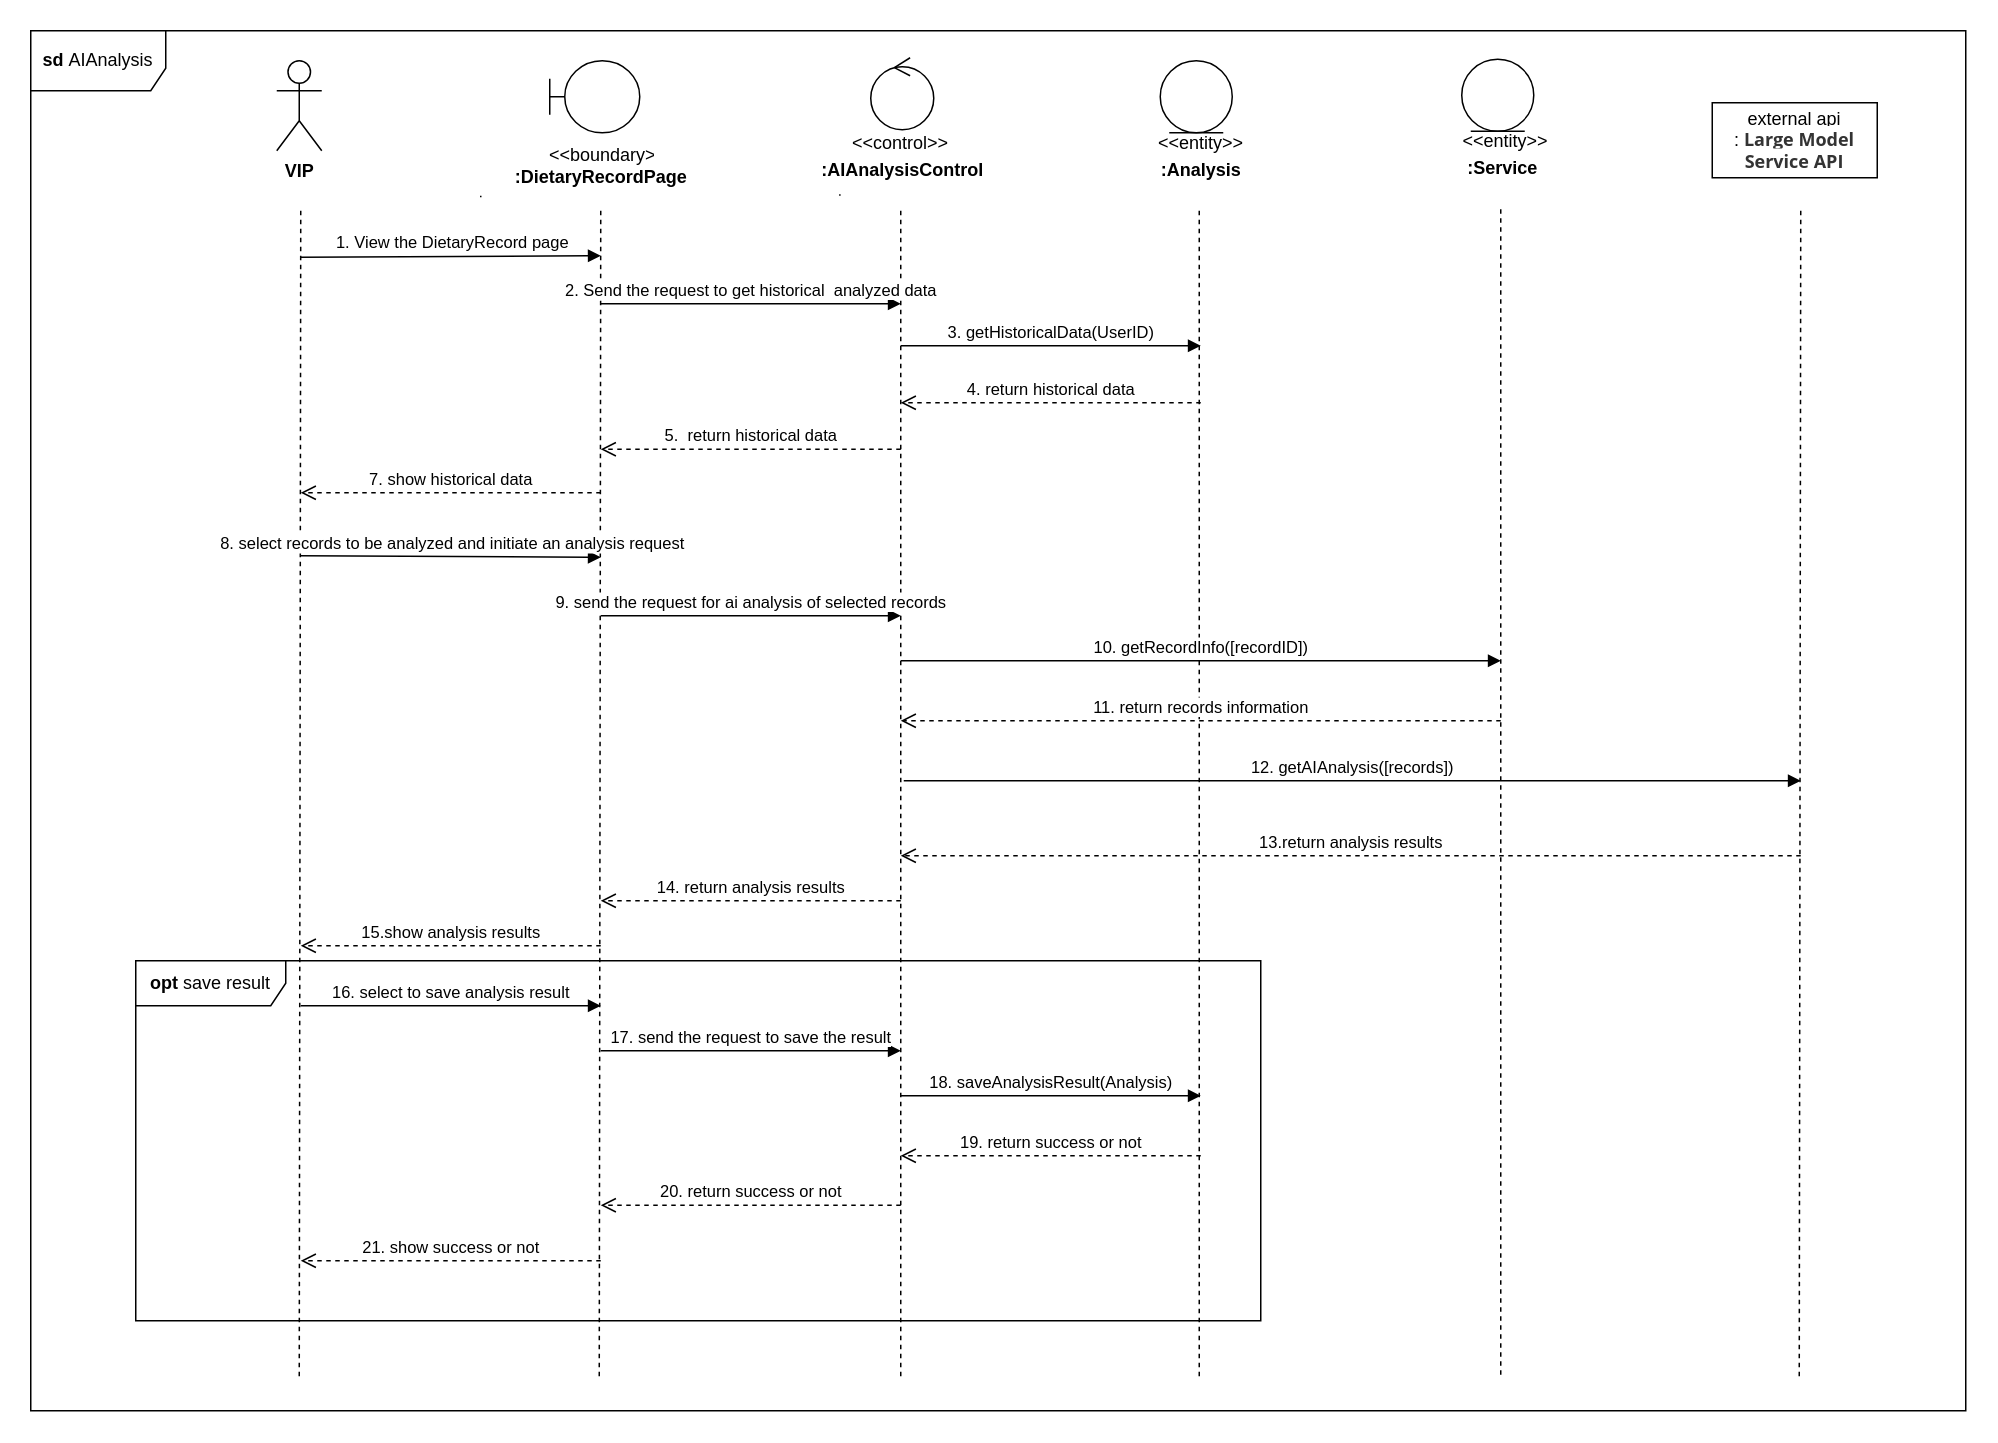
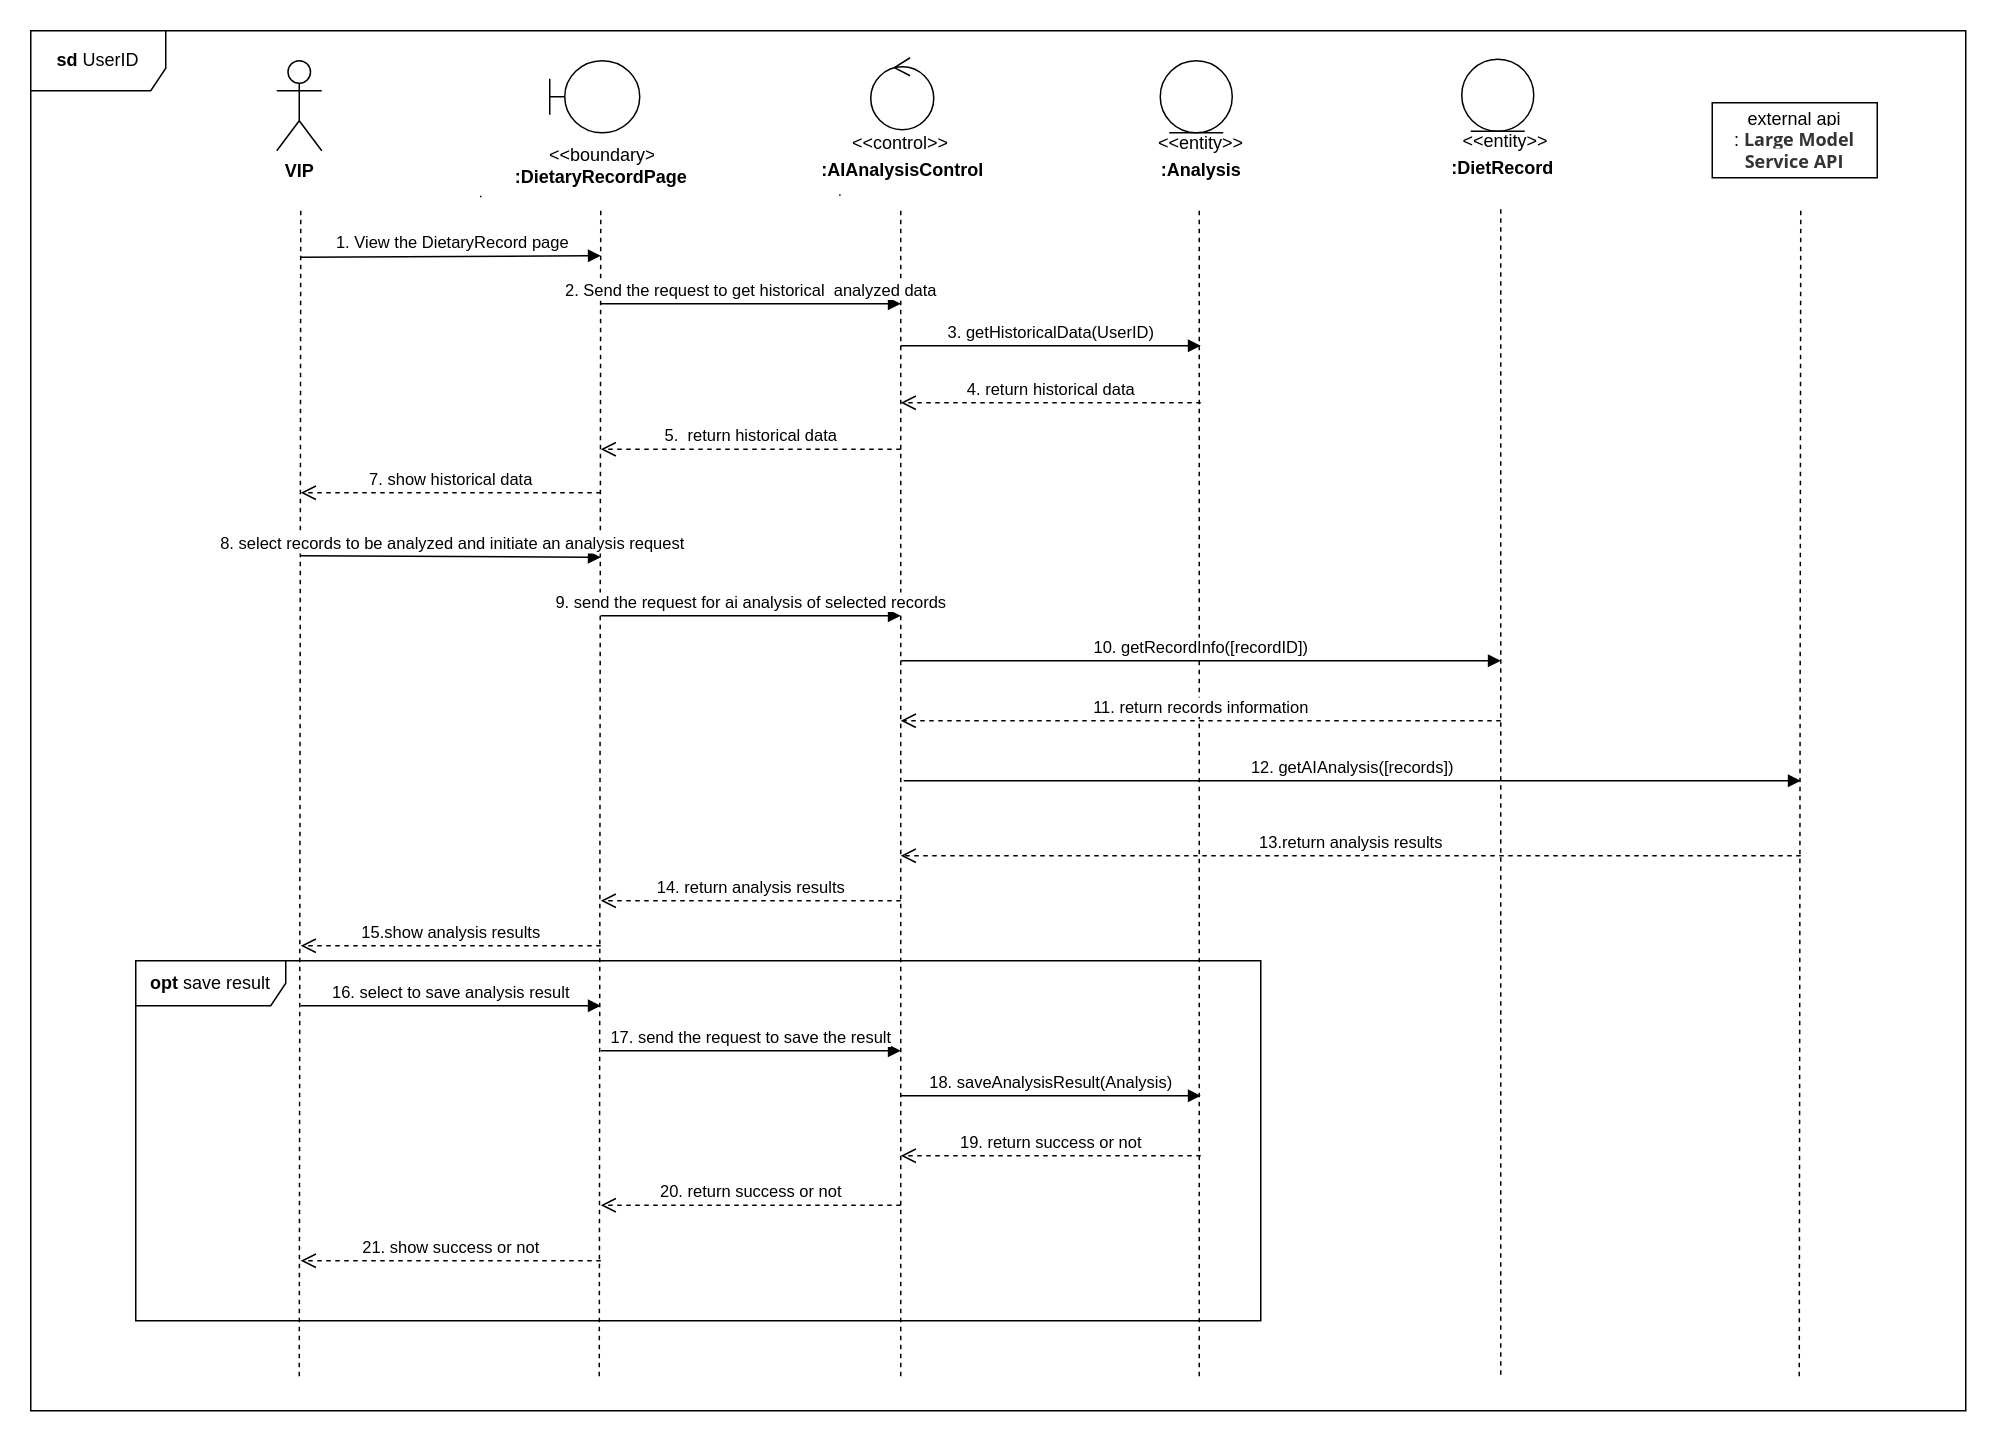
(98, 61) -> (98, 61)
(1503, 169) -> (1503, 169)
